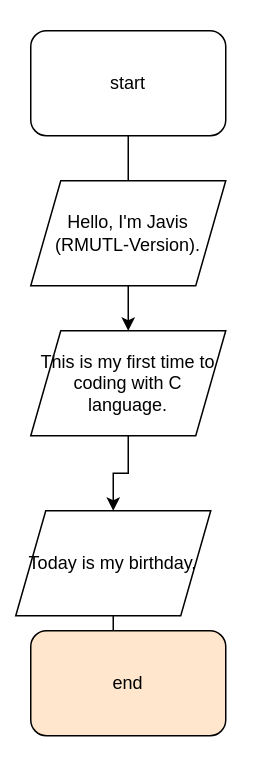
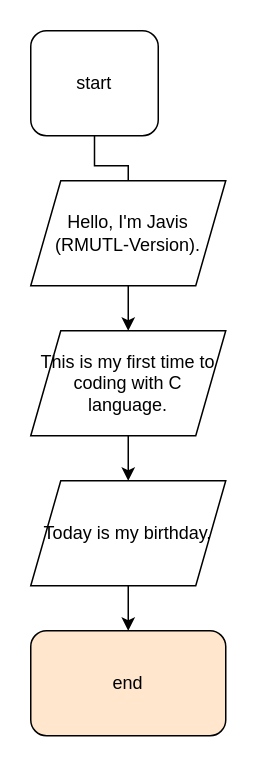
(128, 83) -> (95, 83)
(113, 563) -> (128, 533)
